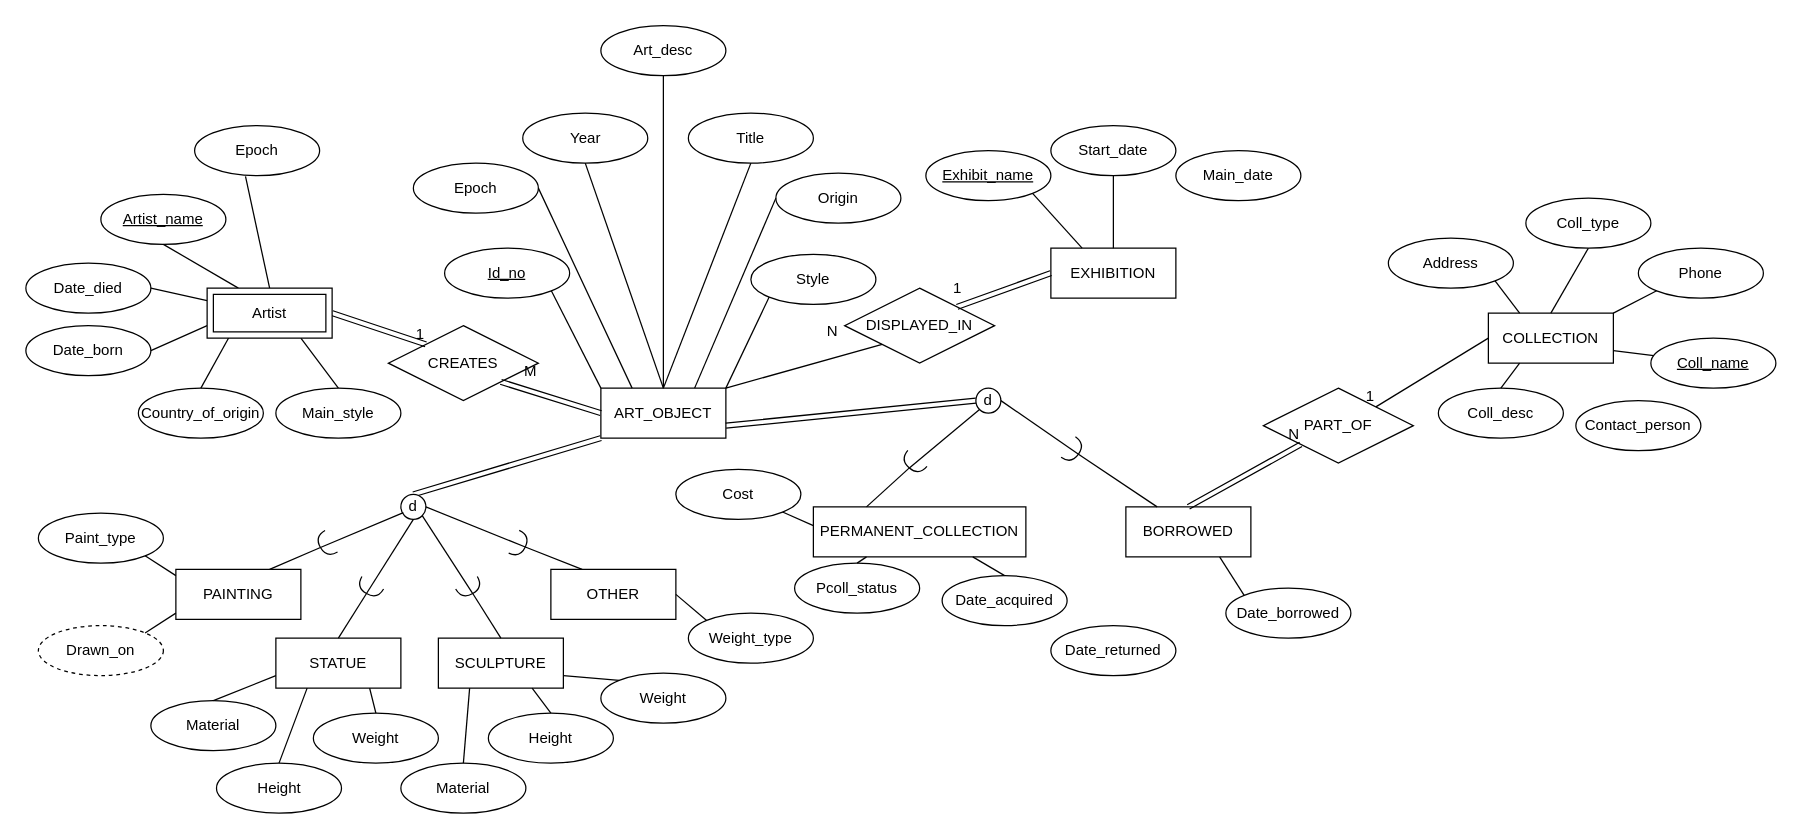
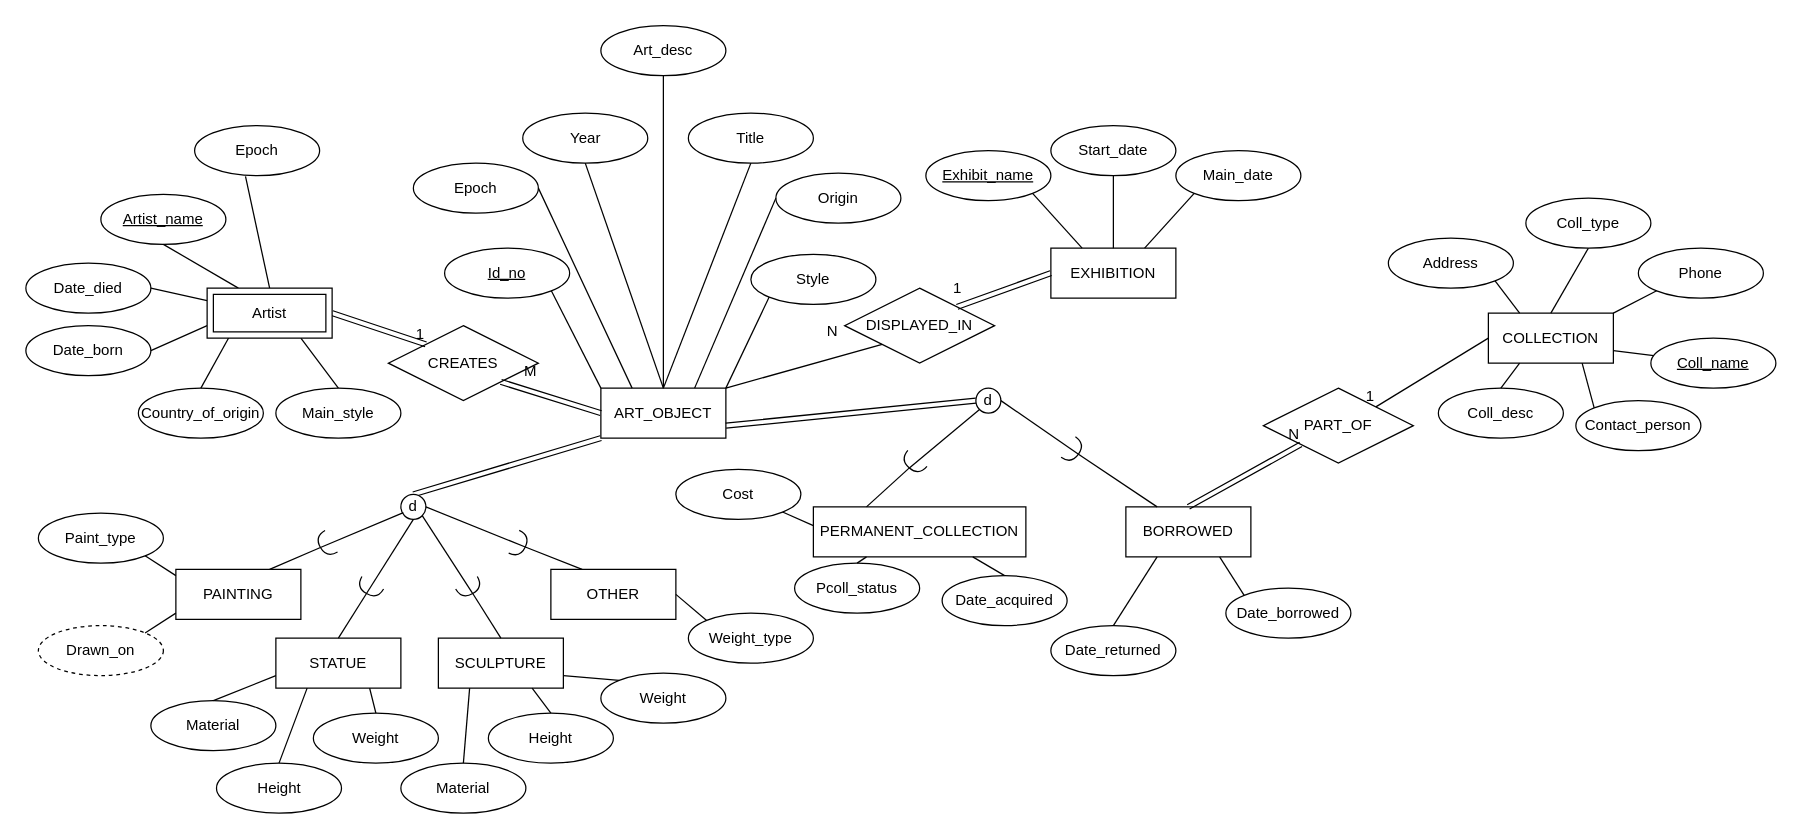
none -> (1169, 221)
none -> (1588, 386)
none -> (1135, 591)
